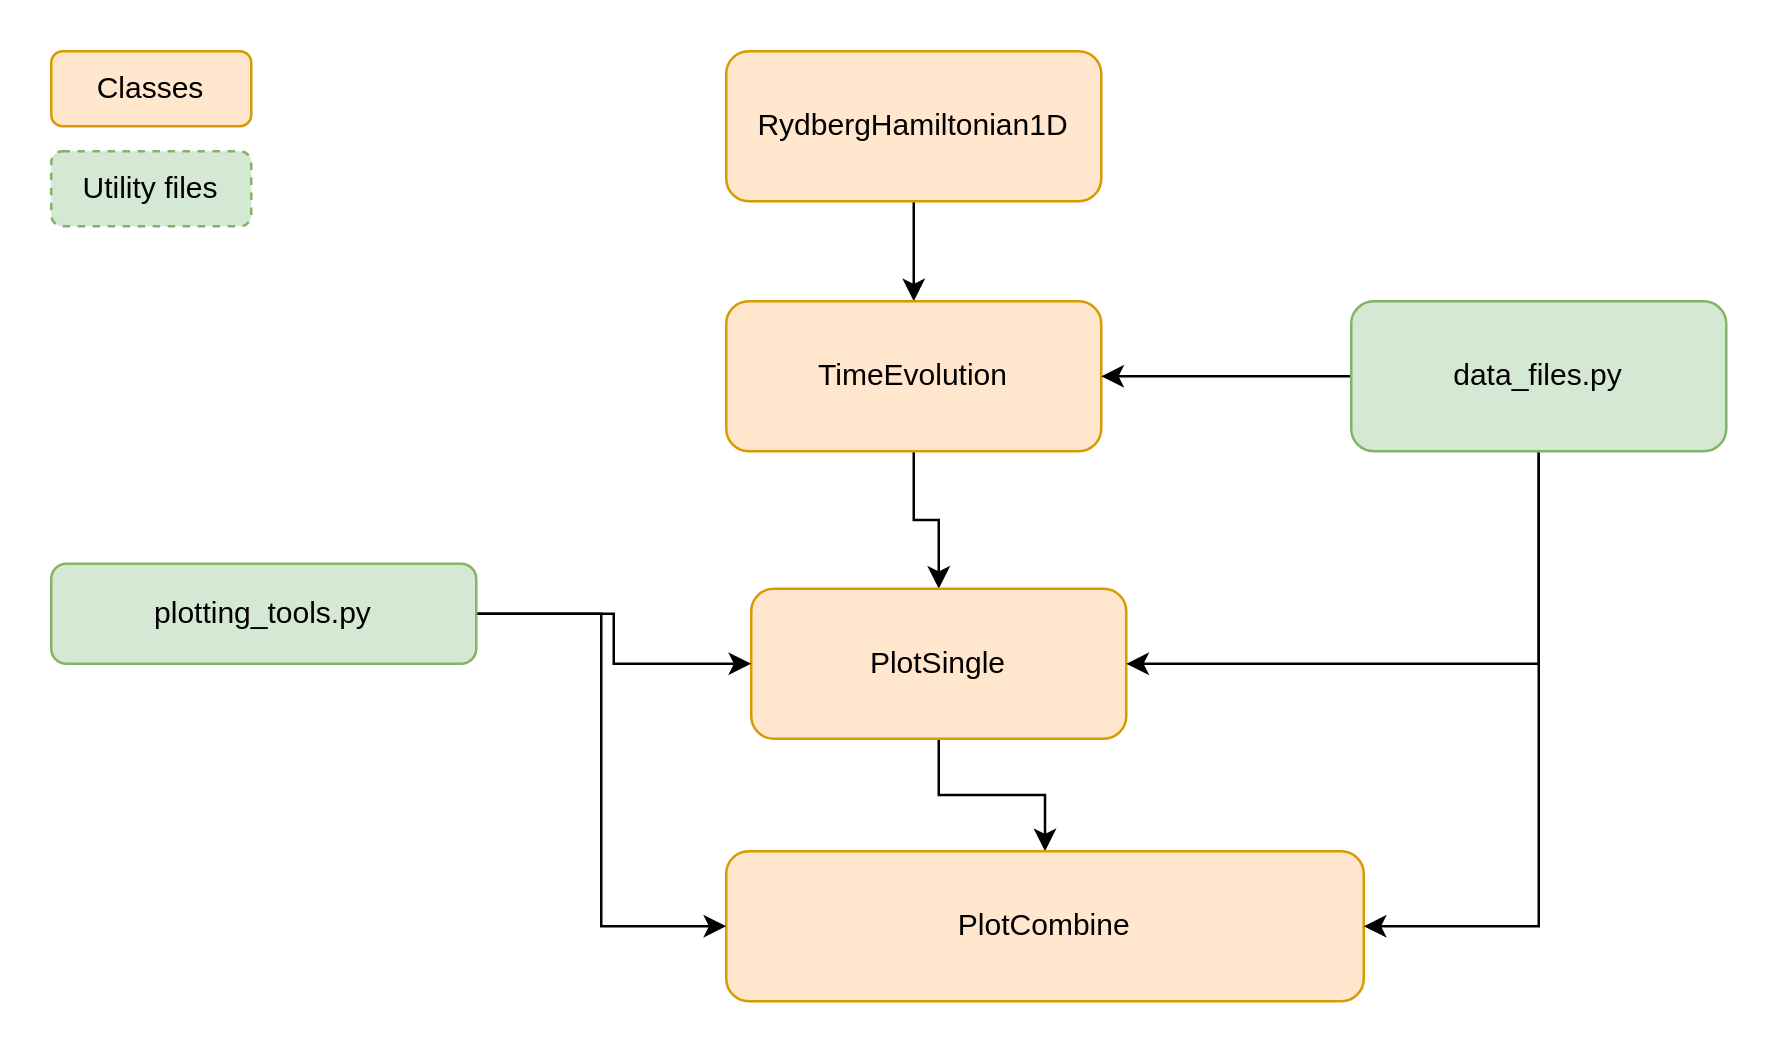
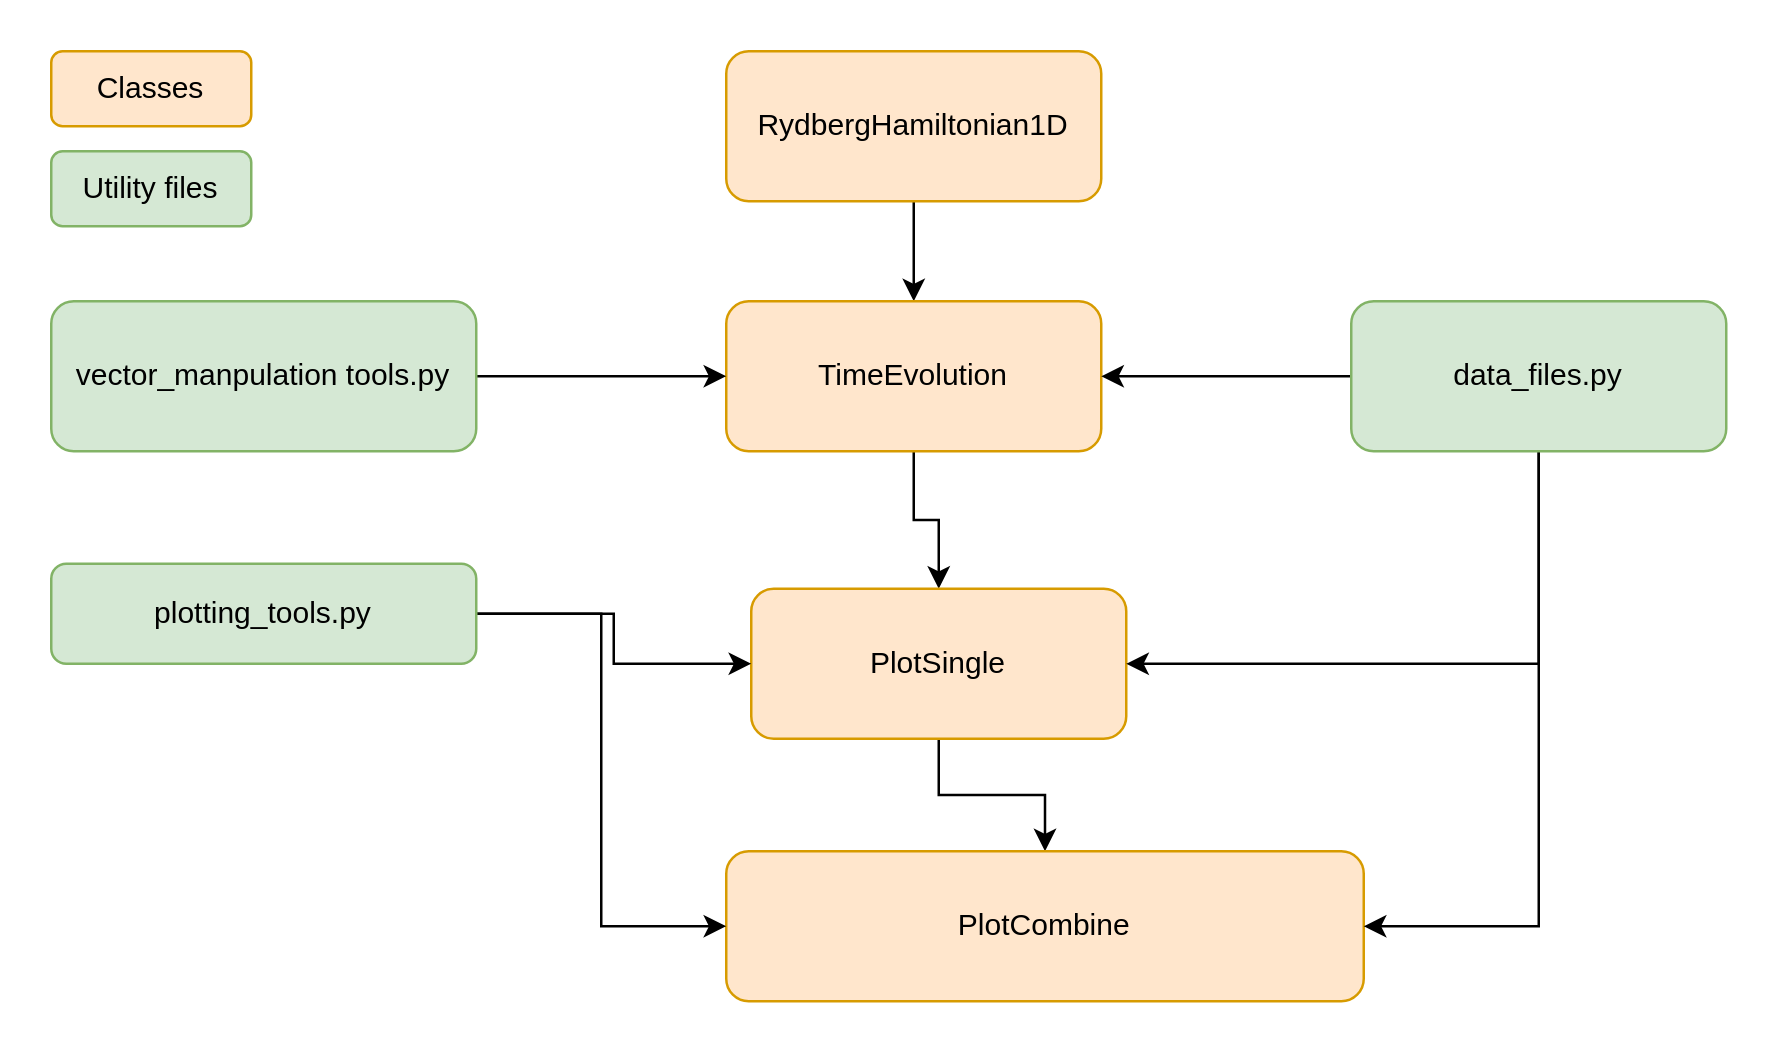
(151, 189) -> (151, 189)
none -> (264, 376)
none -> (593, 376)
